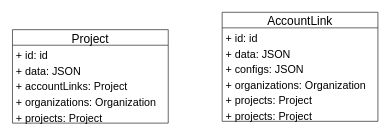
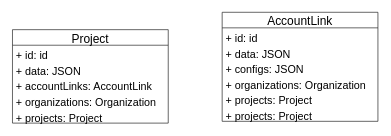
(80, 87) -> (90, 87)
